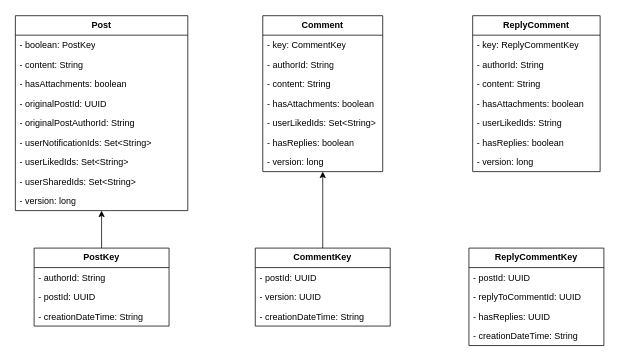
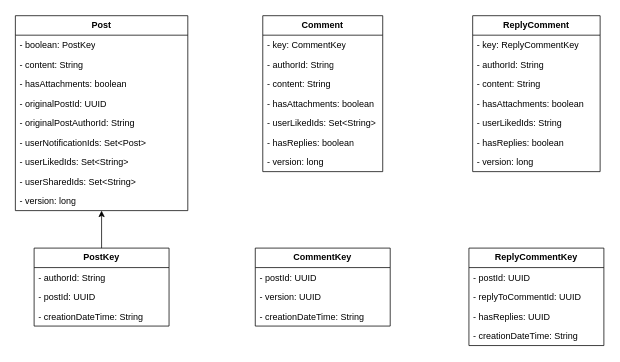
(97, 143) -> (93, 143)
(323, 210) -> none
